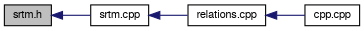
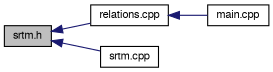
(174, 15) -> (76, 26)
(332, 15) -> (238, 15)
